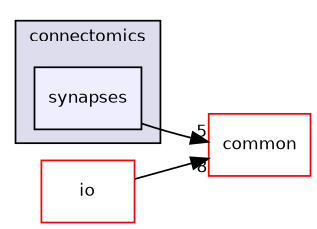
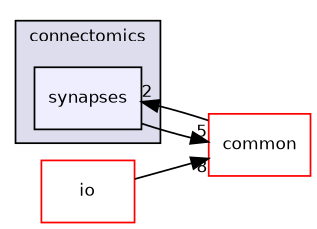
none -> (183, 113)
